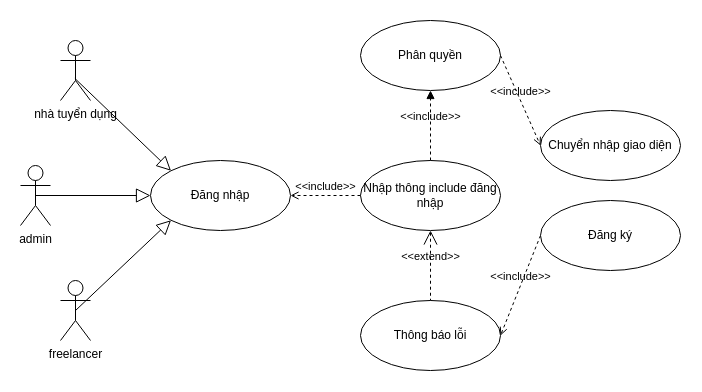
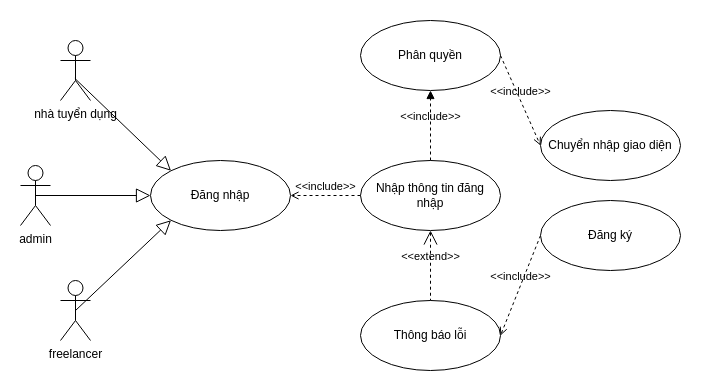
(431, 196) -> (431, 196)
